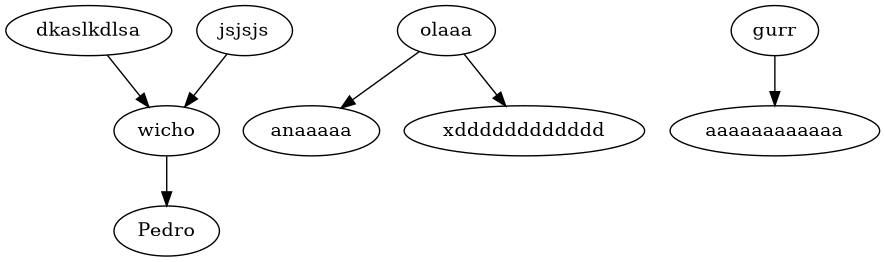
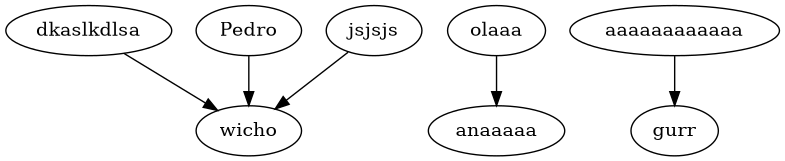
(775, 74) -> (675, 74)
(524, 131) -> none
(167, 174) -> (249, 74)
